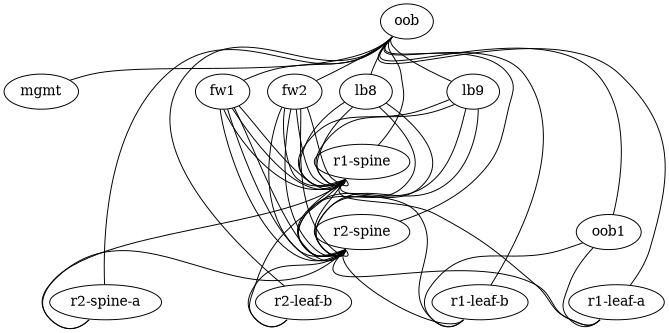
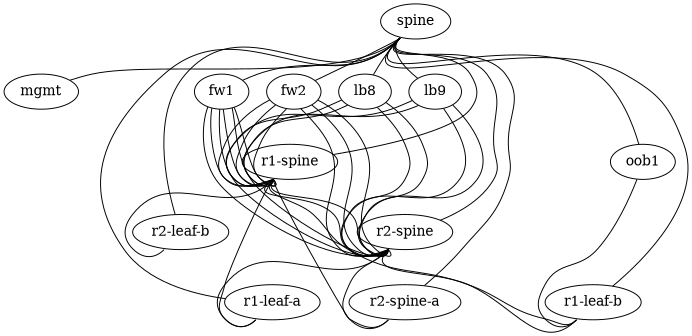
(407, 21) -> (416, 21)
(276, 268) -> none
(565, 298) -> none
